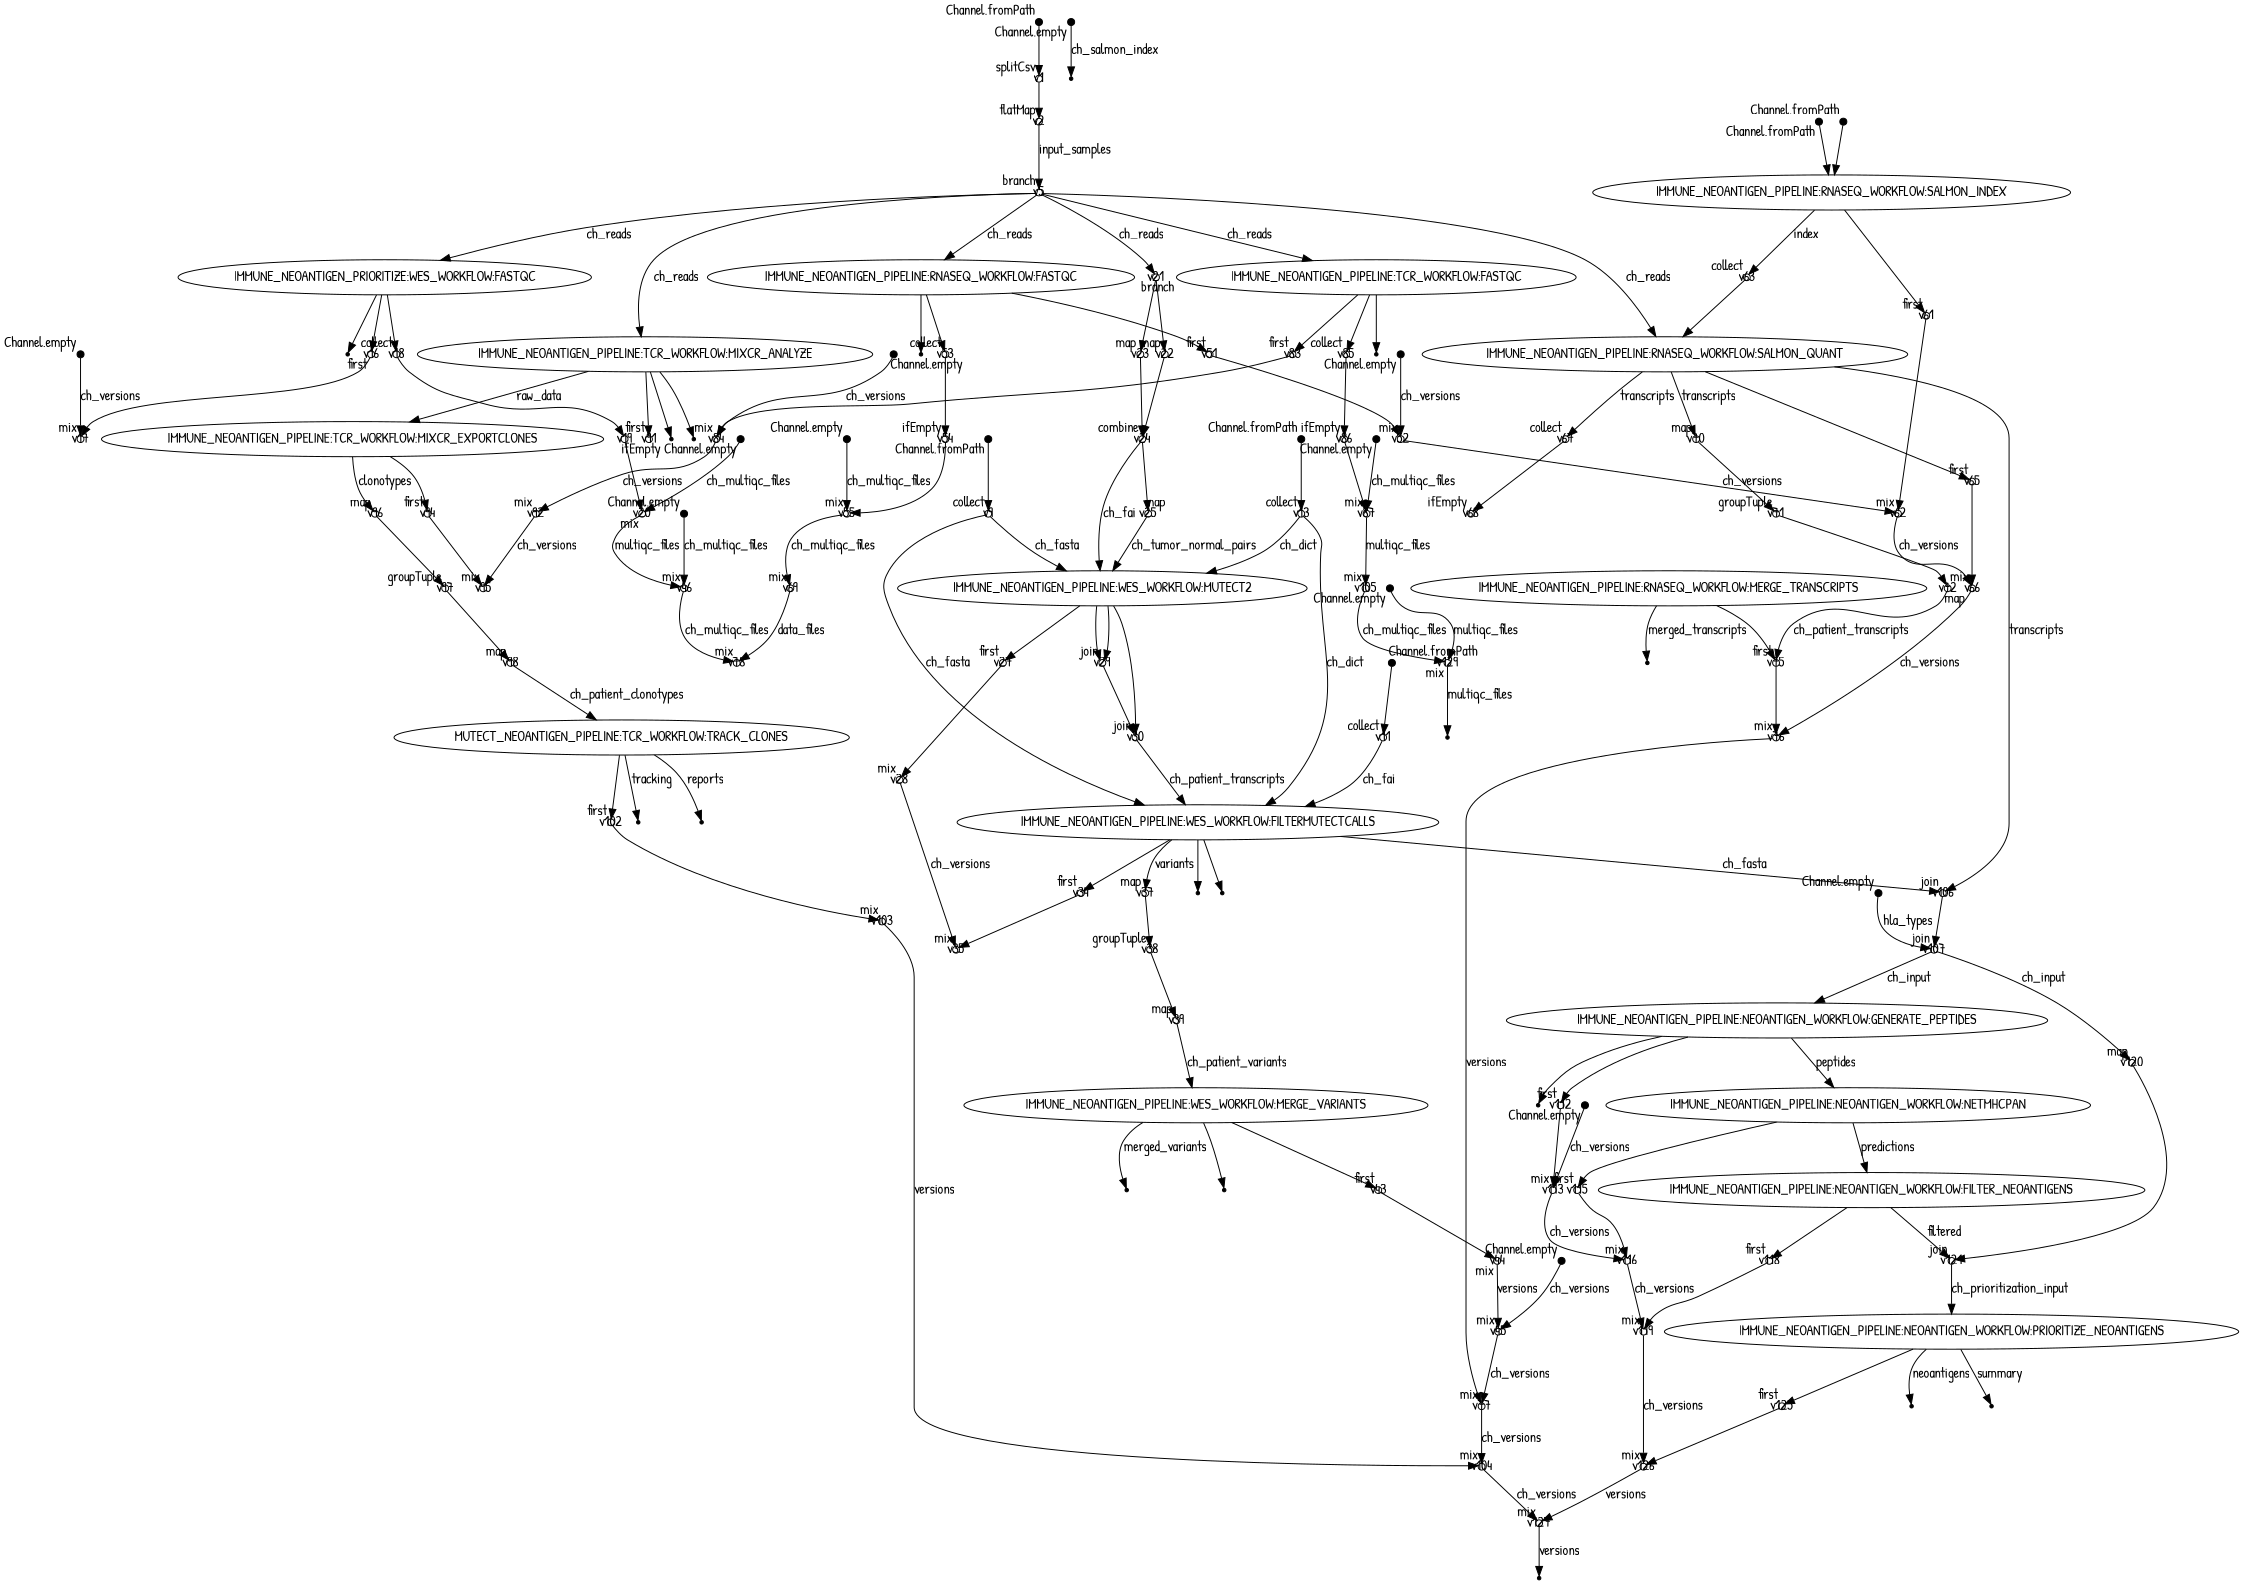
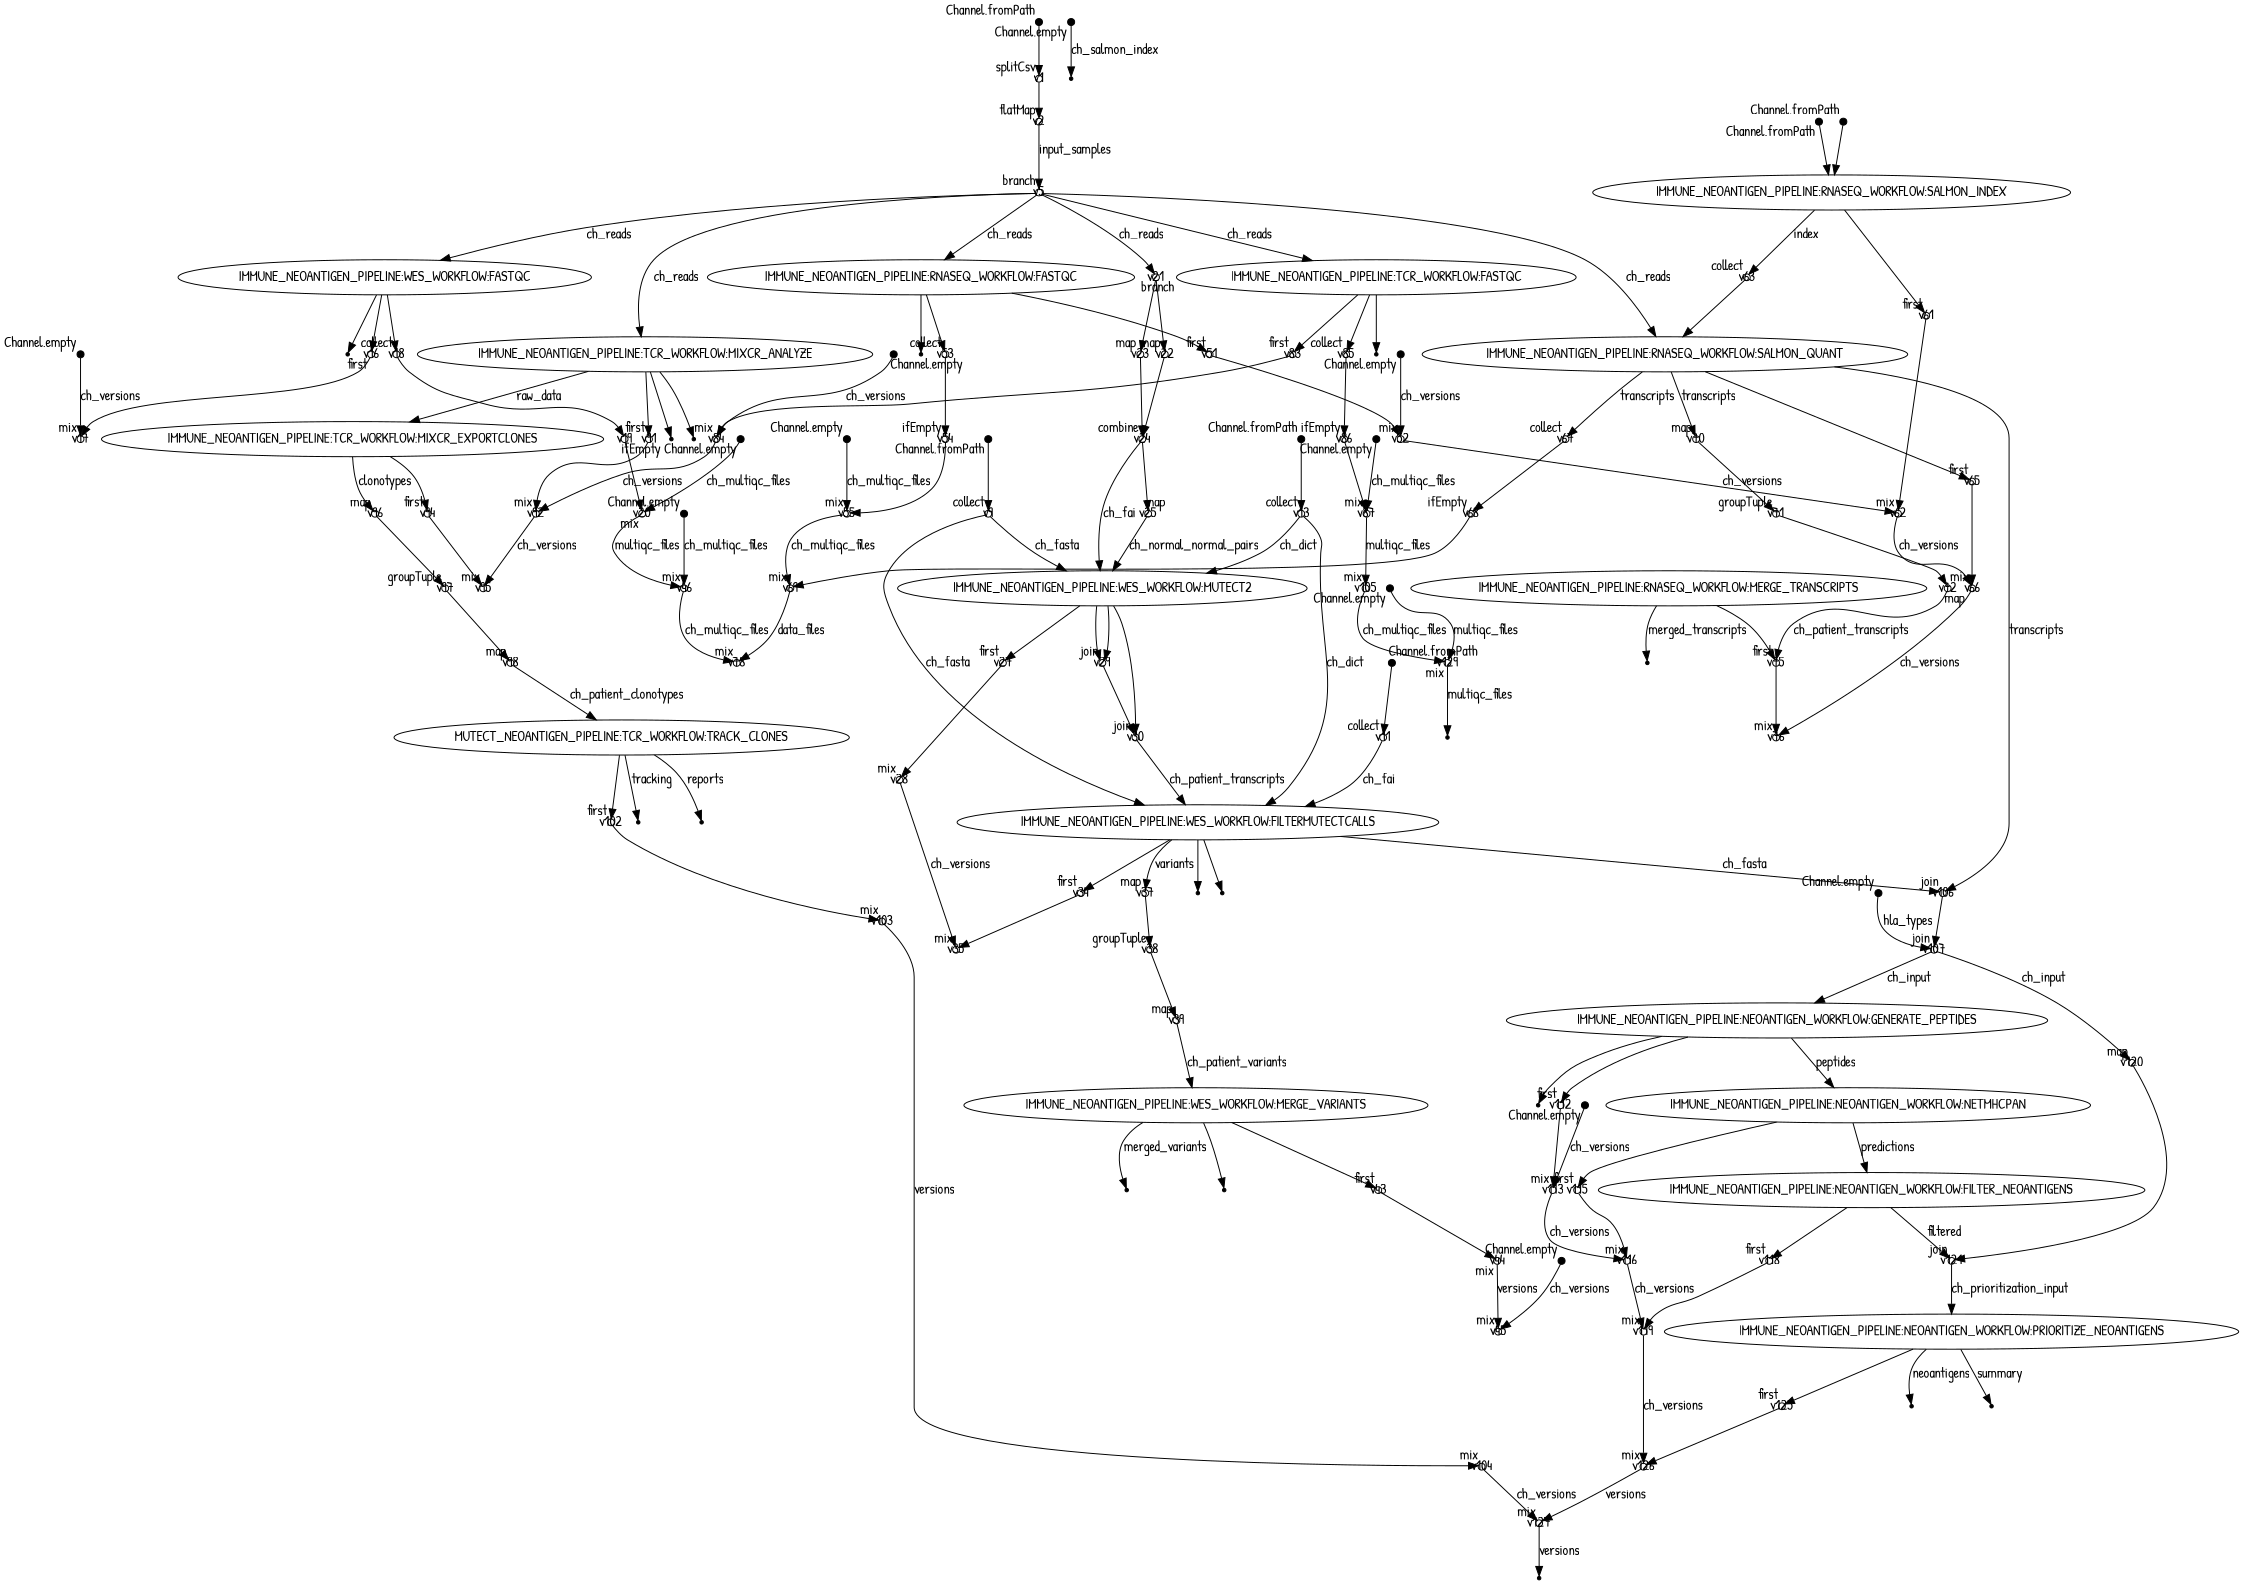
(385, 277) -> (385, 277)
none -> (587, 463)
(1194, 546) -> (1194, 546)
none -> (1144, 569)
(1482, 1406) -> none
